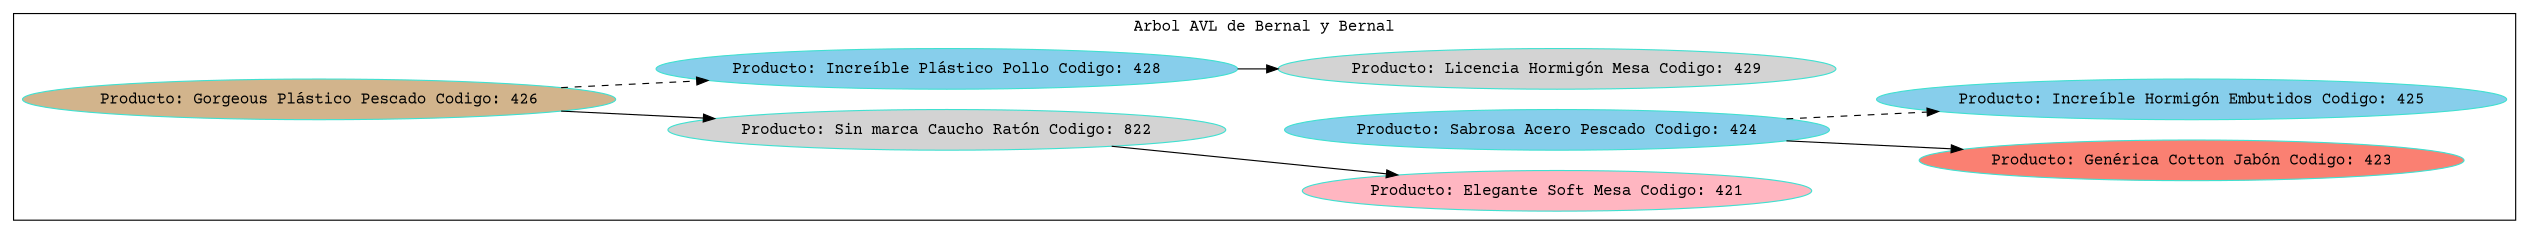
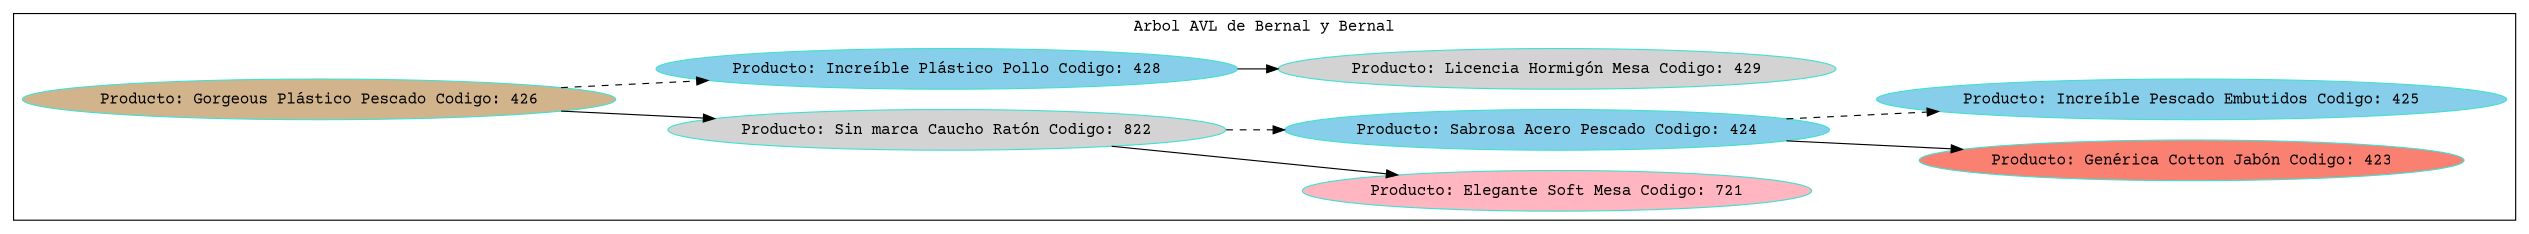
(2192, 99) -> (2192, 99)
none -> (1250, 130)
(1557, 191) -> (1557, 191)
